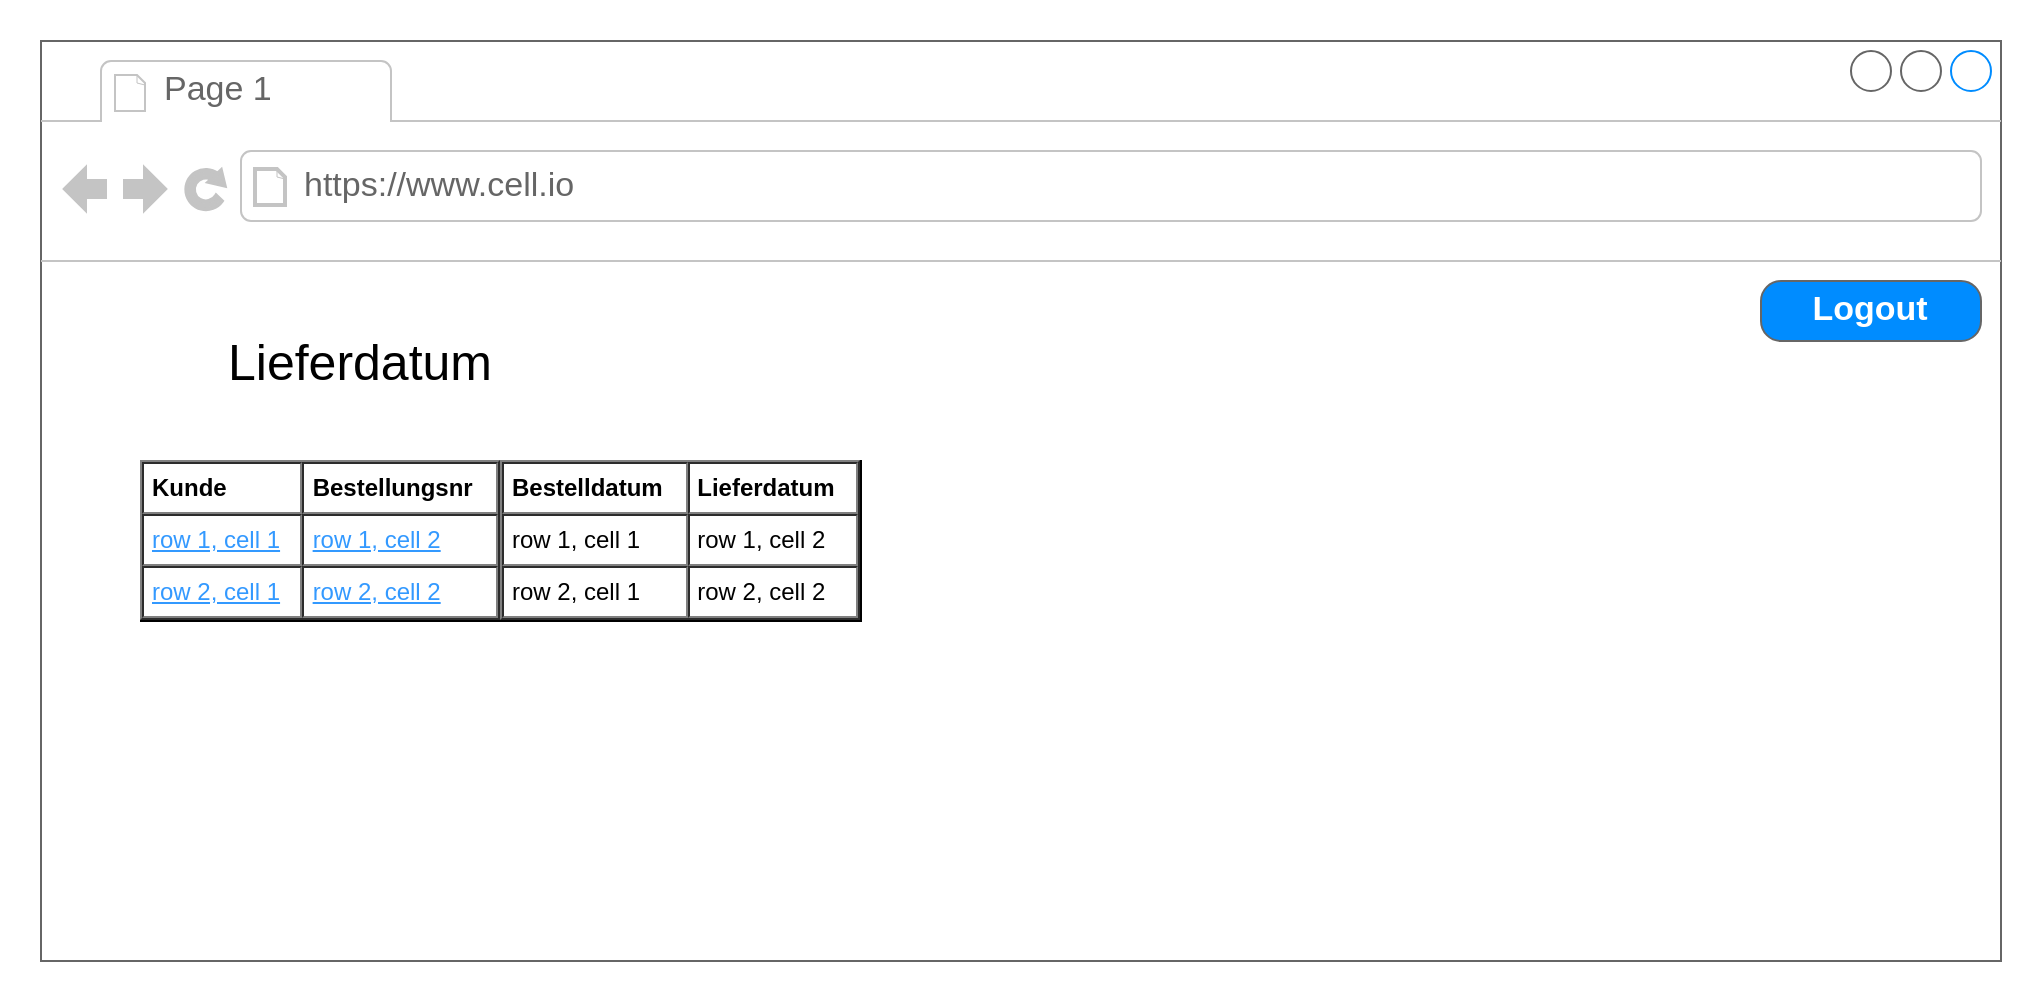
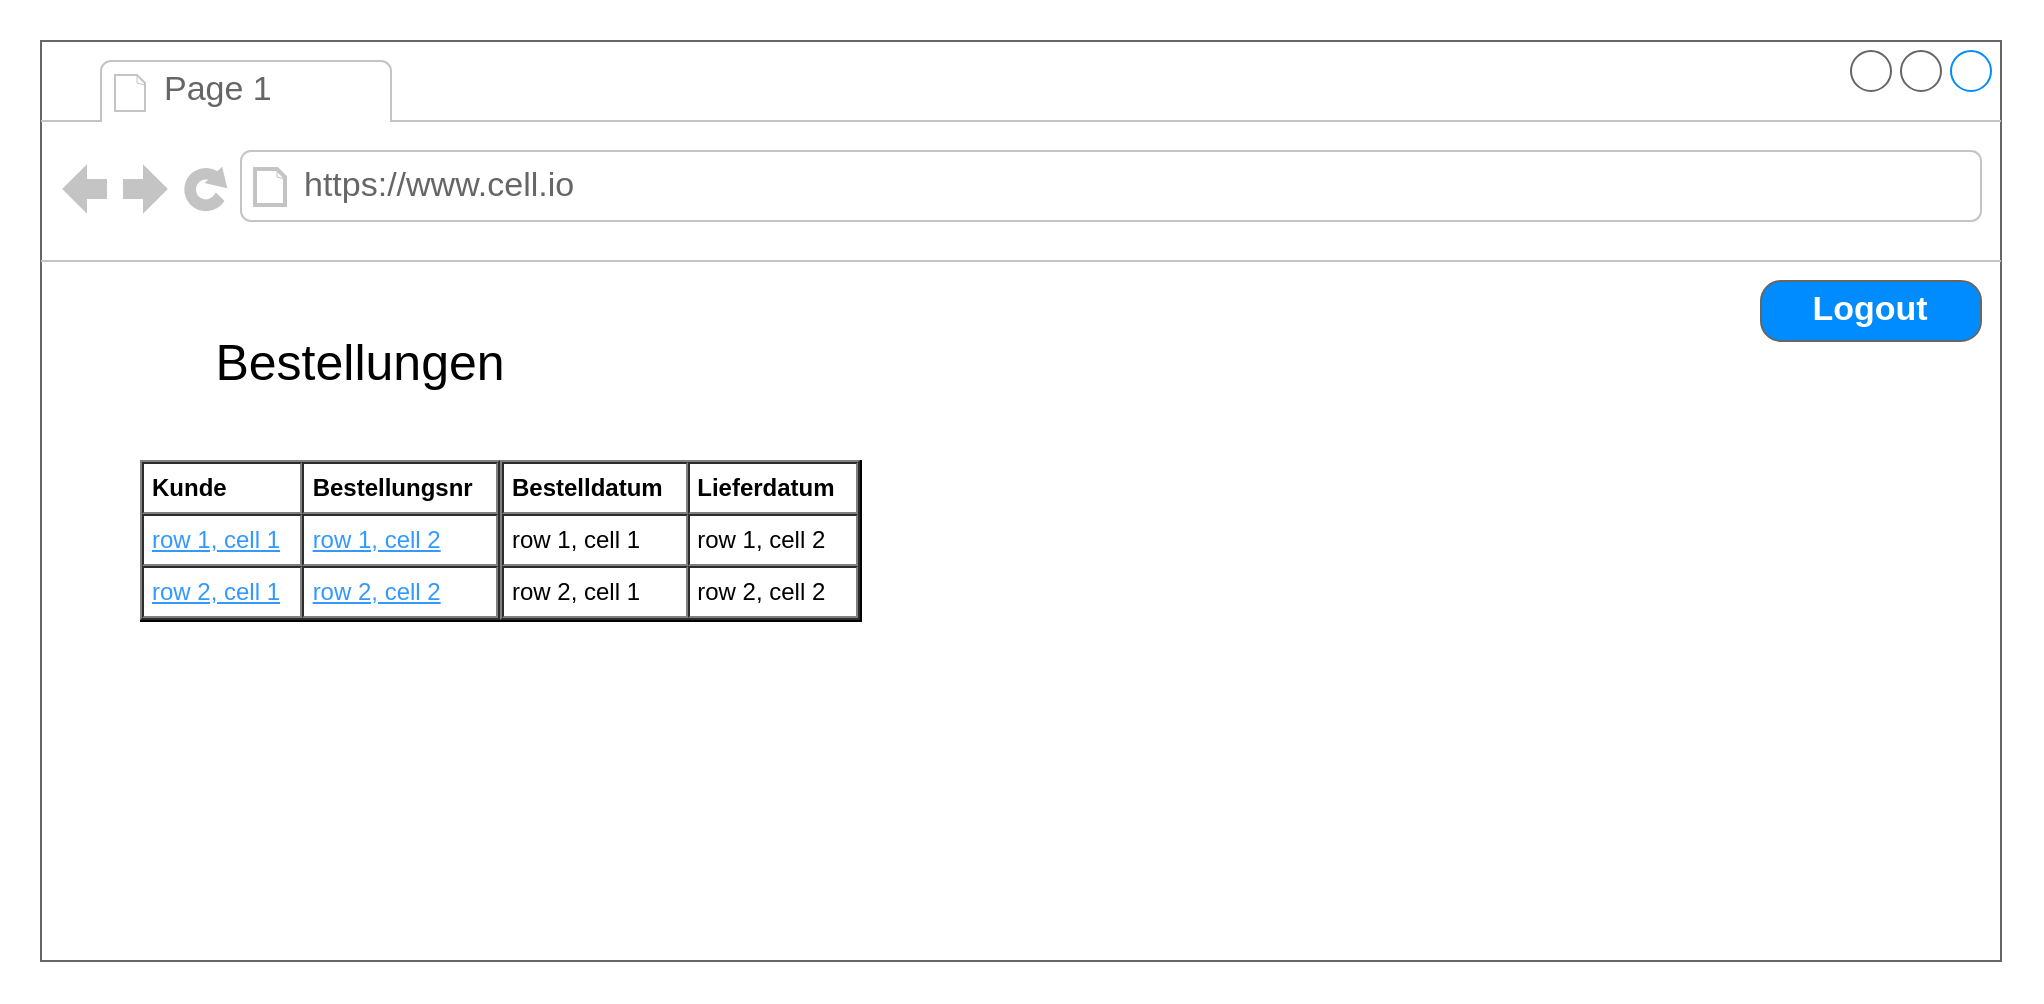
(361, 361) -> (361, 361)
